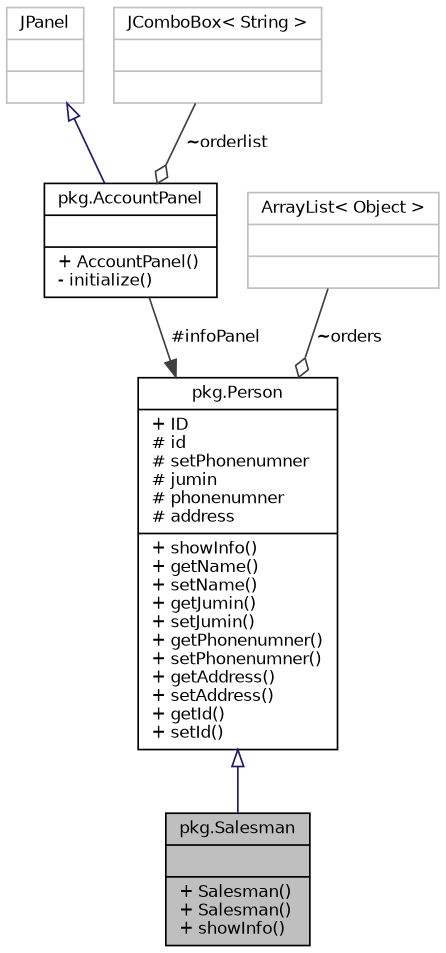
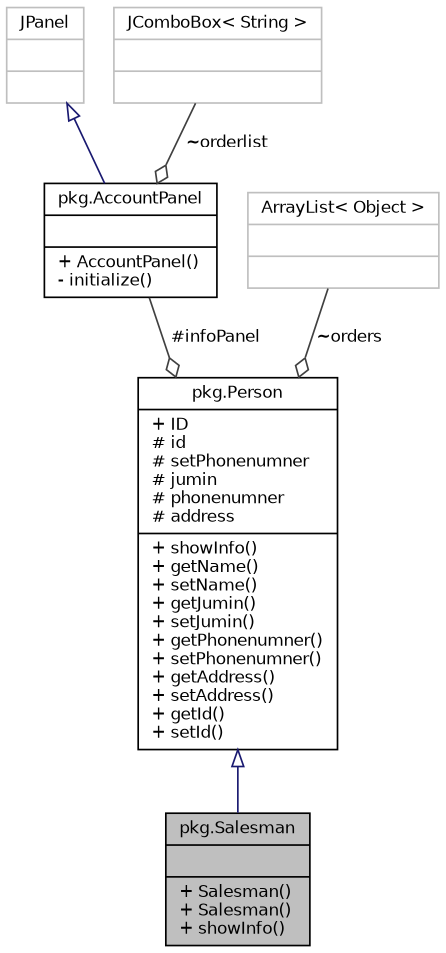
(160, 329) -> (159, 328)
